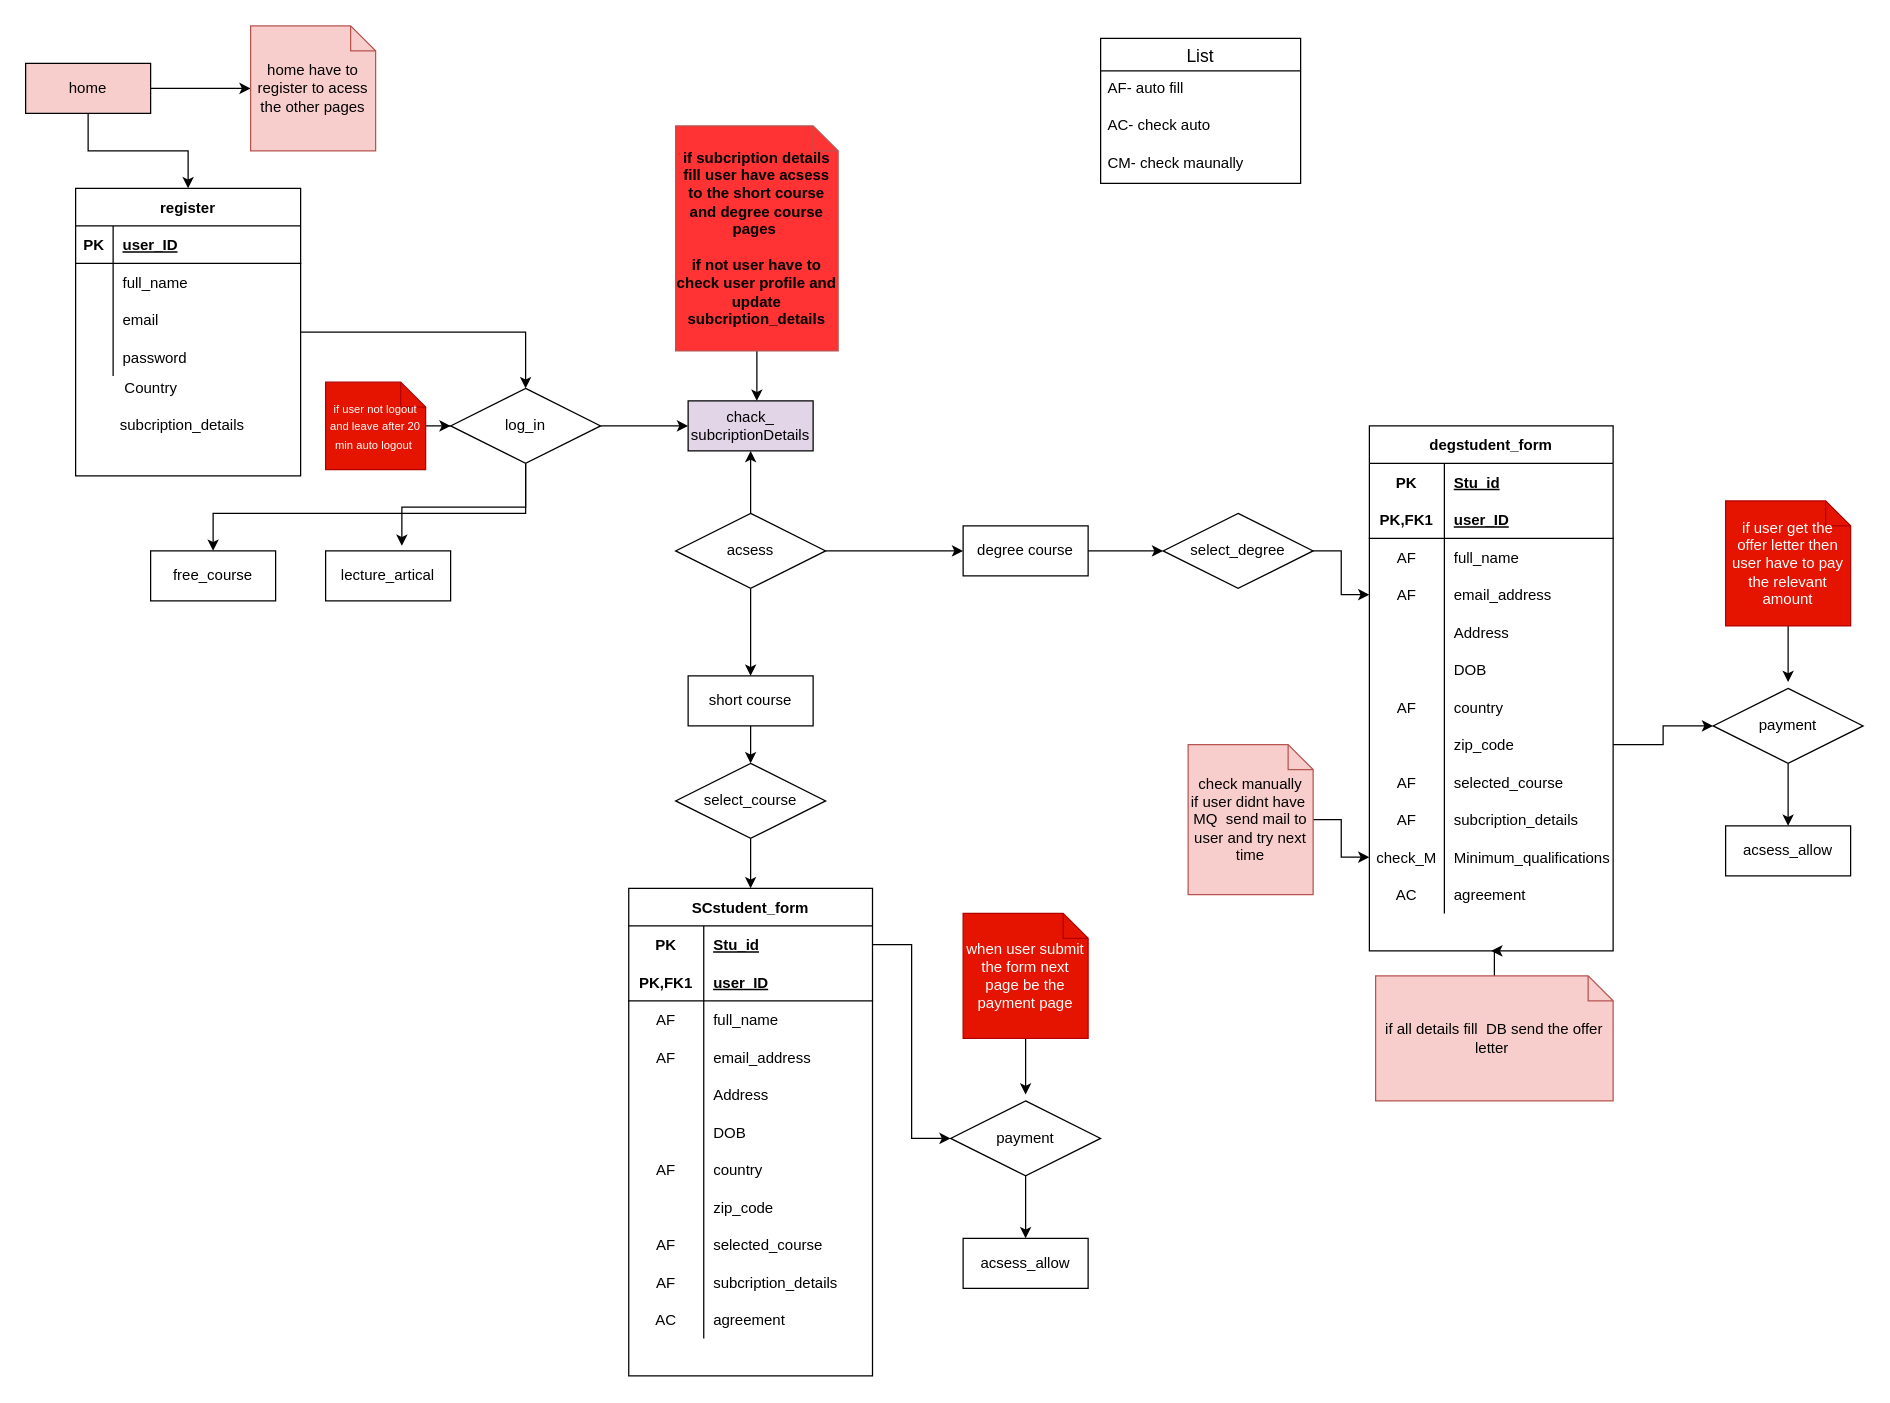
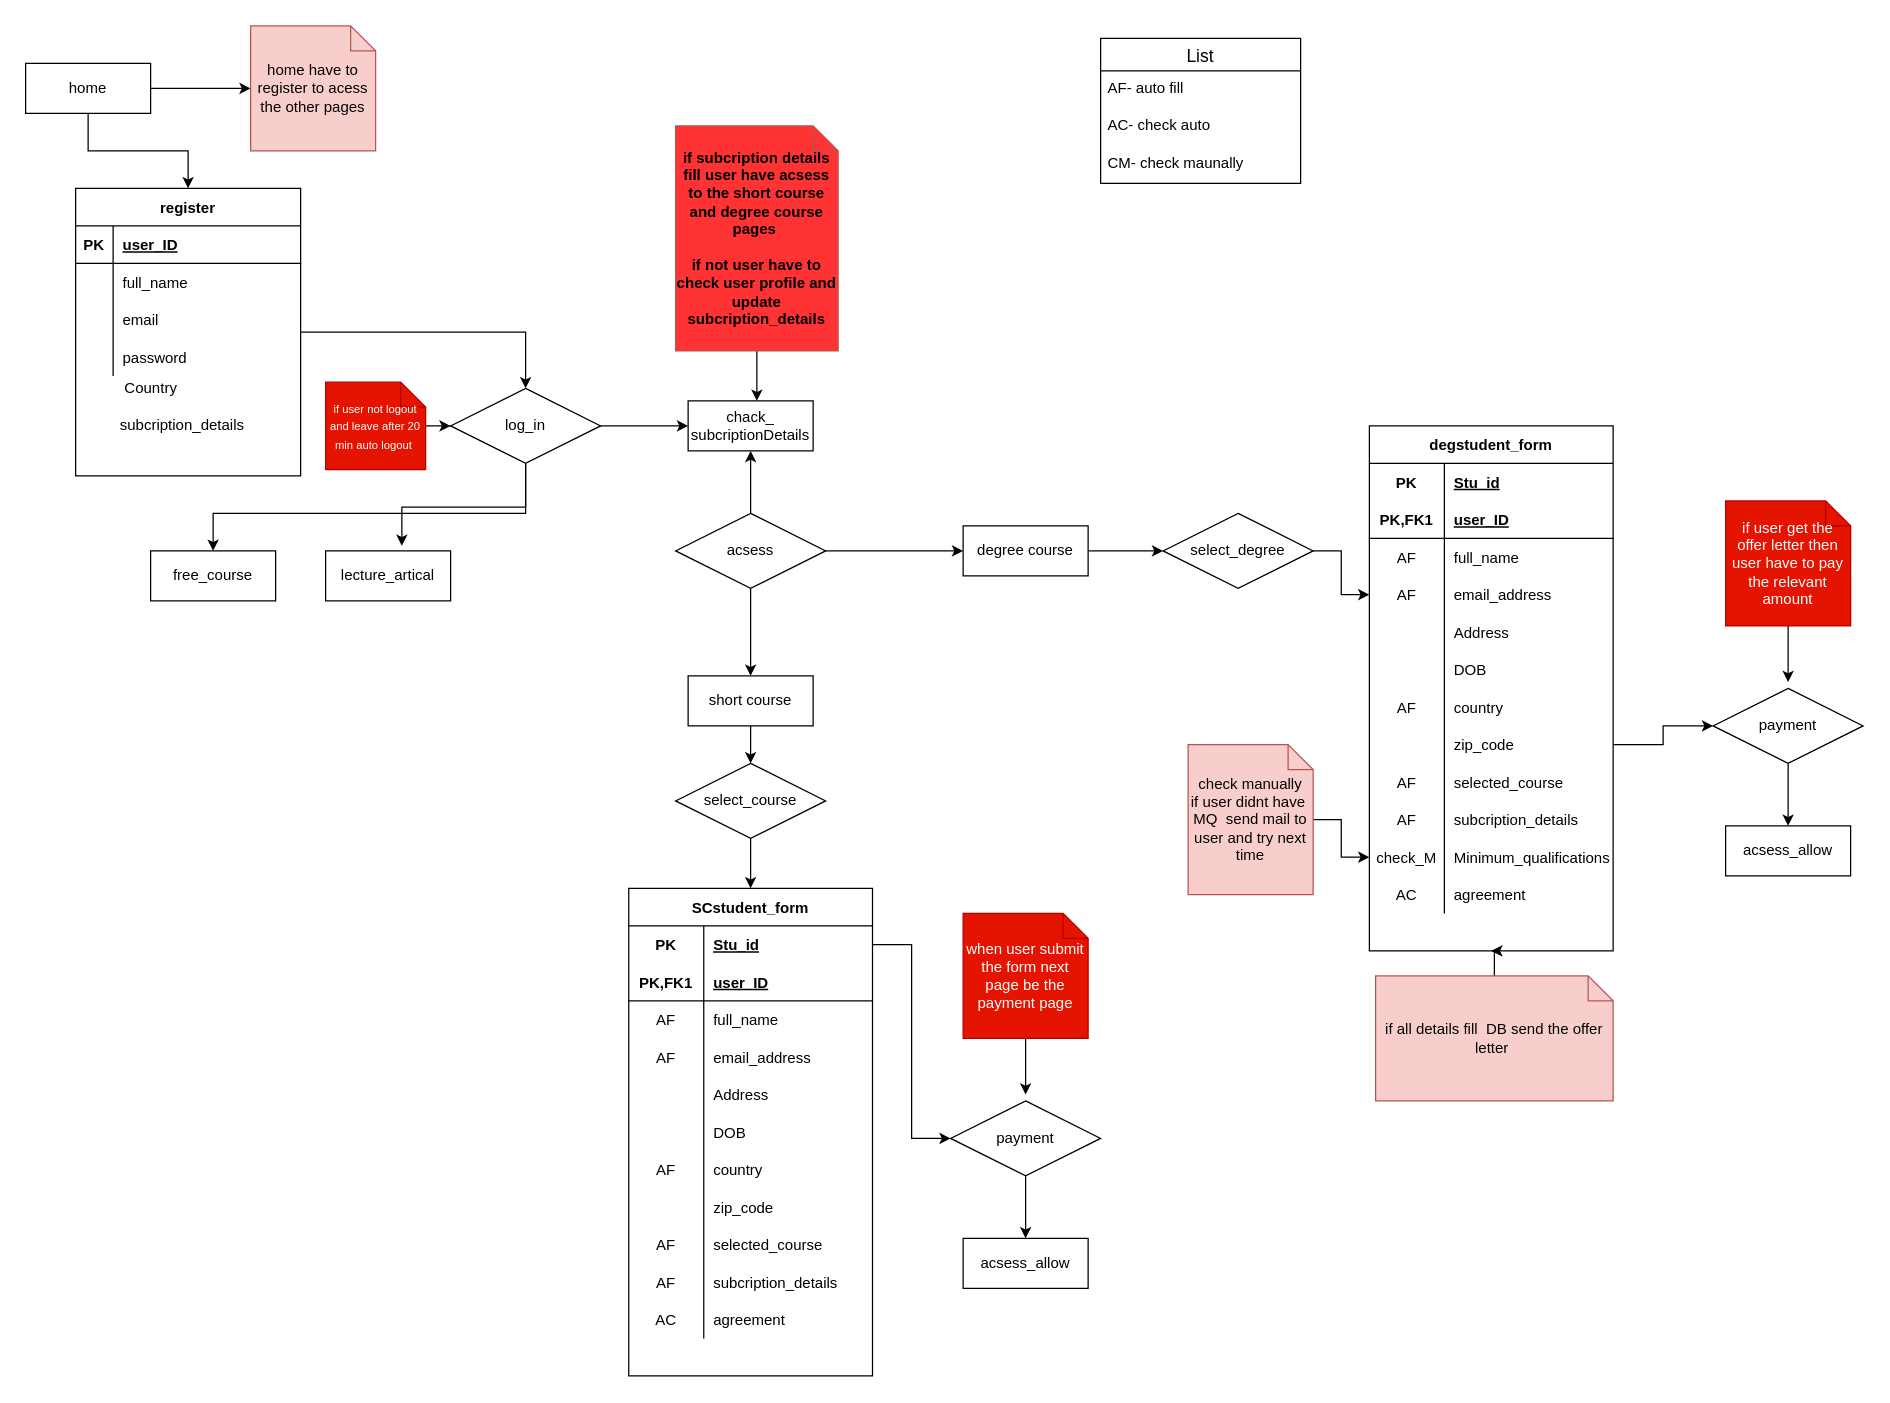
(88, 88) -> (88, 88)
(751, 426) -> (751, 426)
